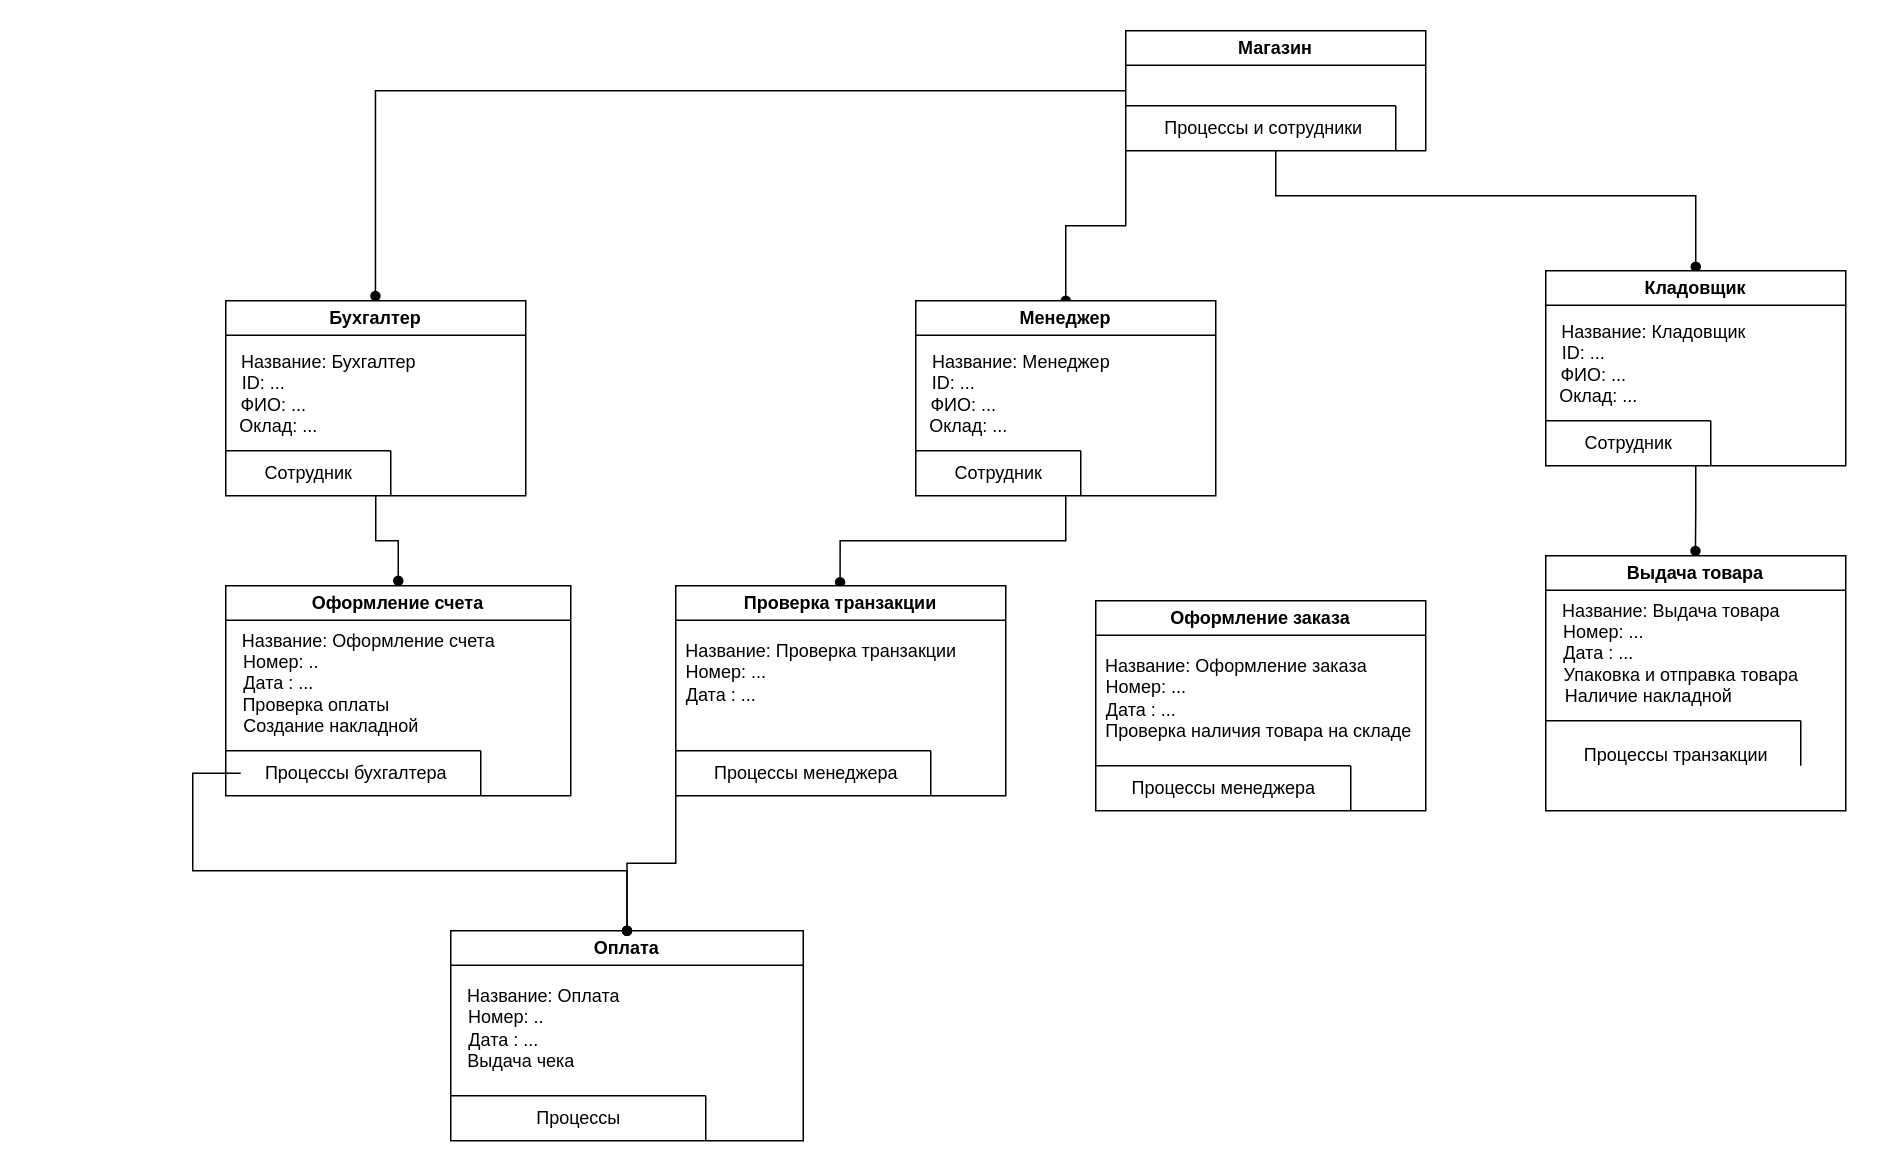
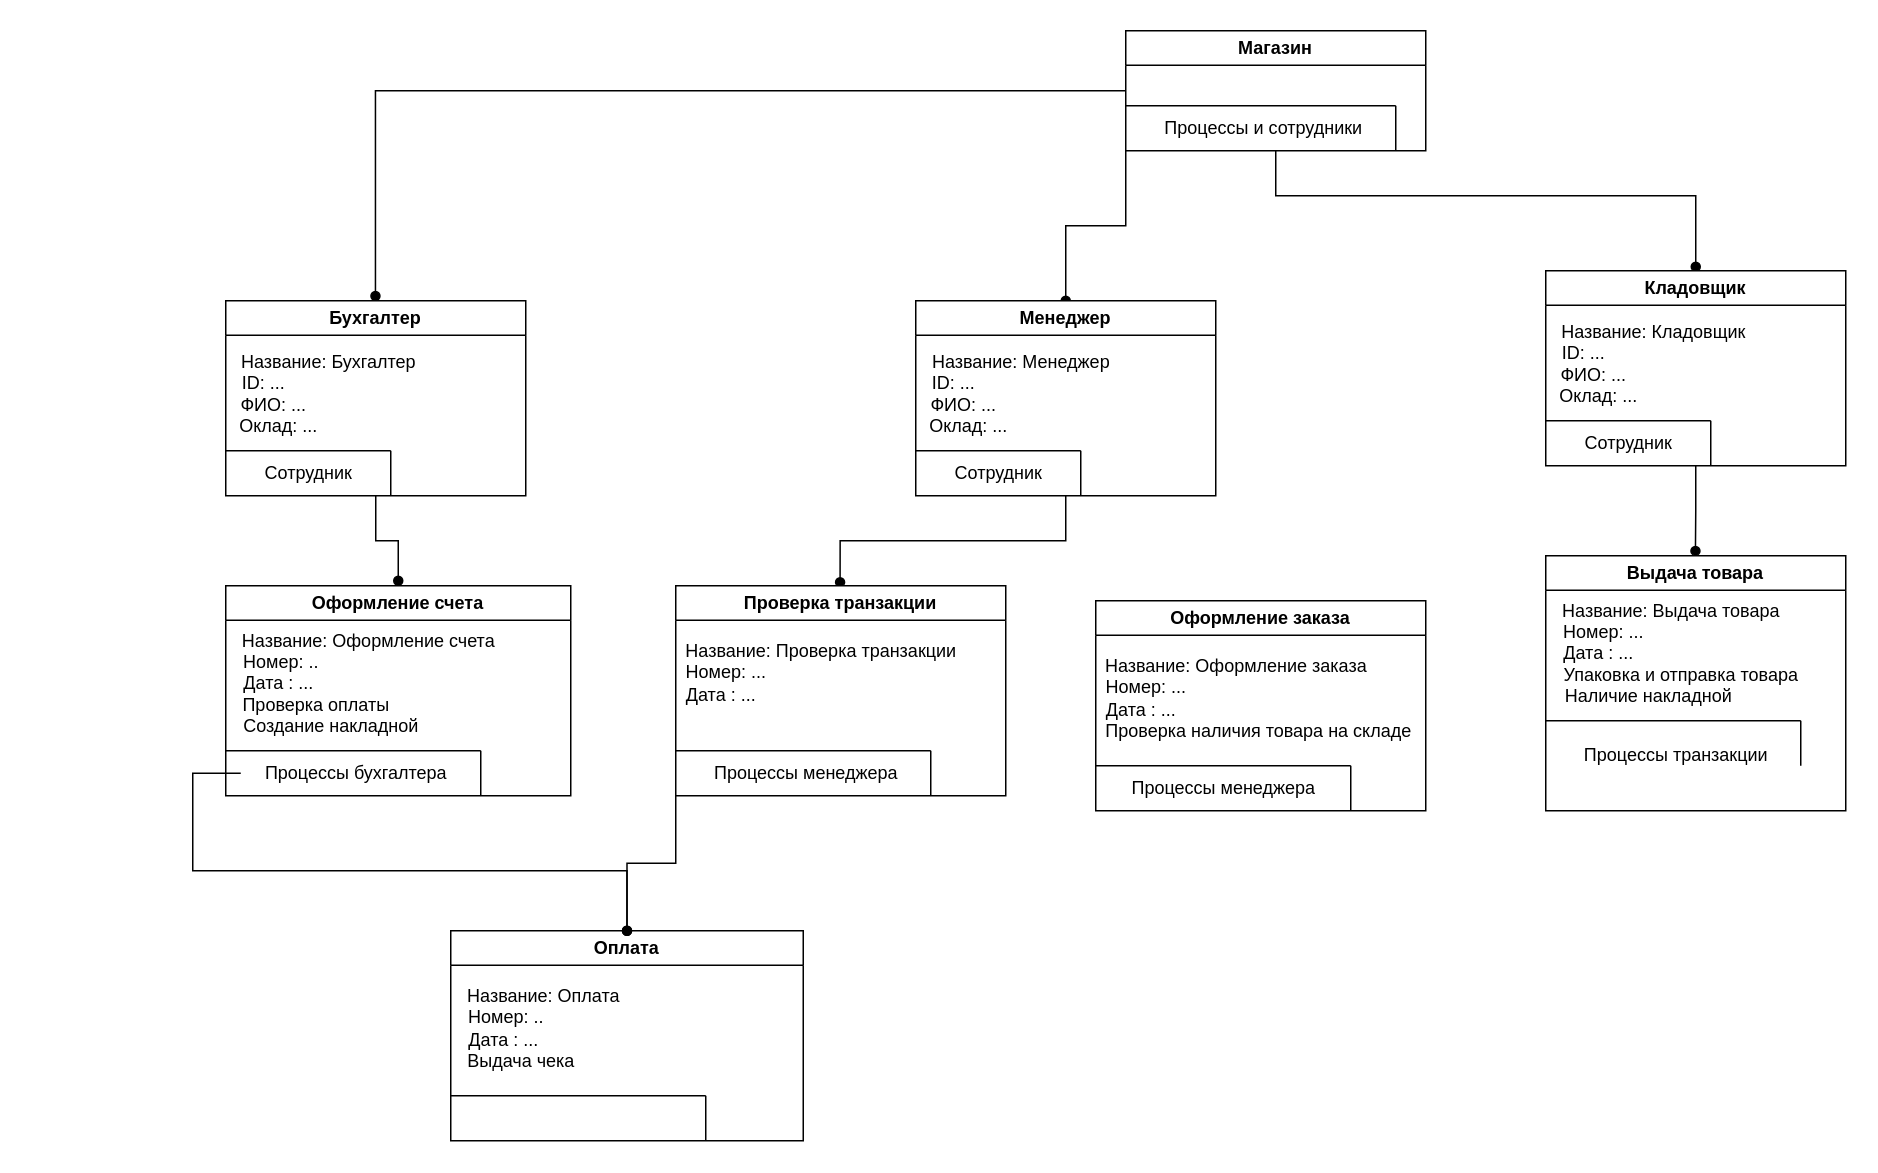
(578, 1118) -> none
